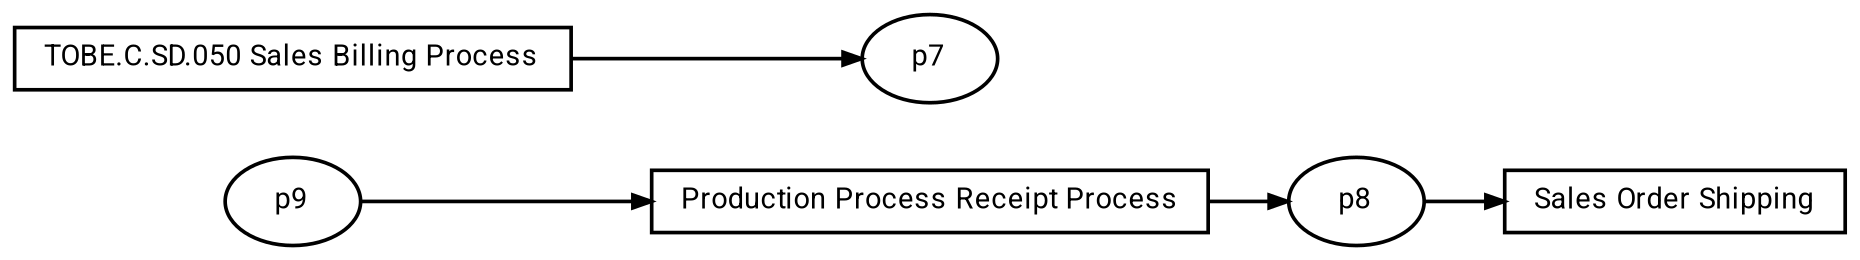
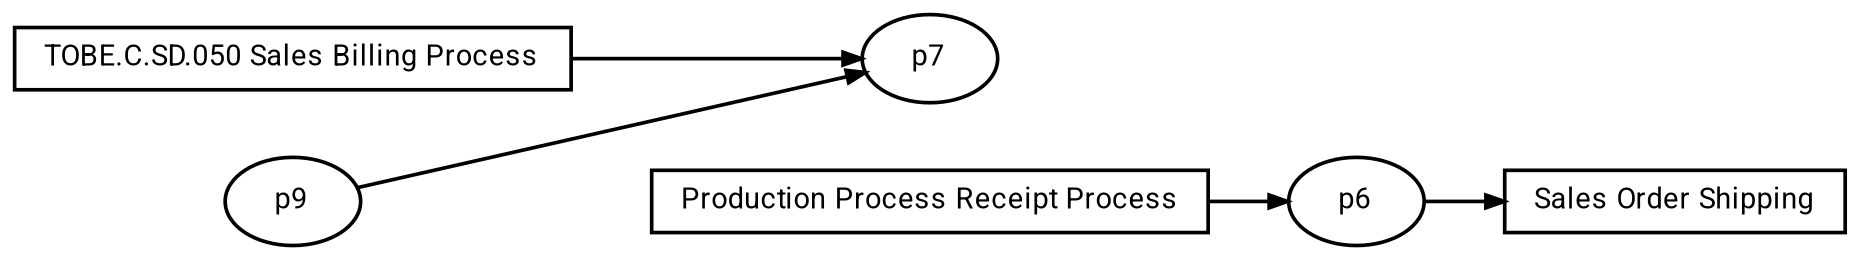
(496, 201) -> (602, 132)
(1356, 201) -> (1356, 201)
